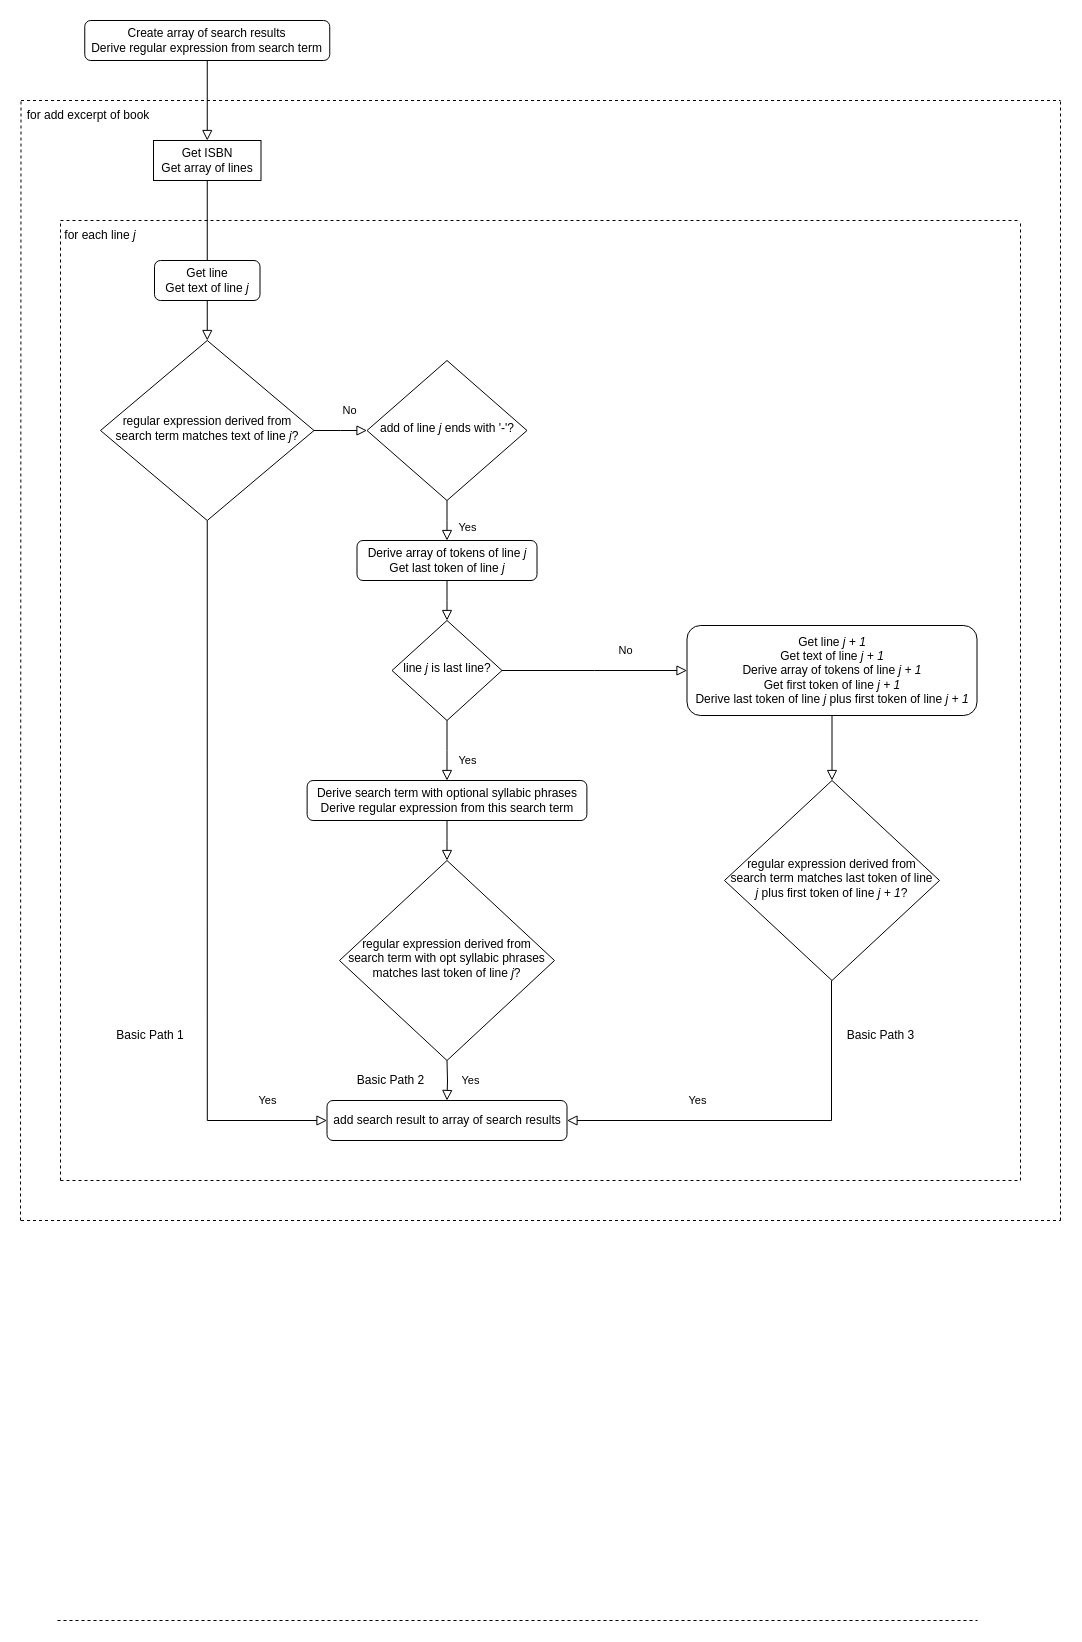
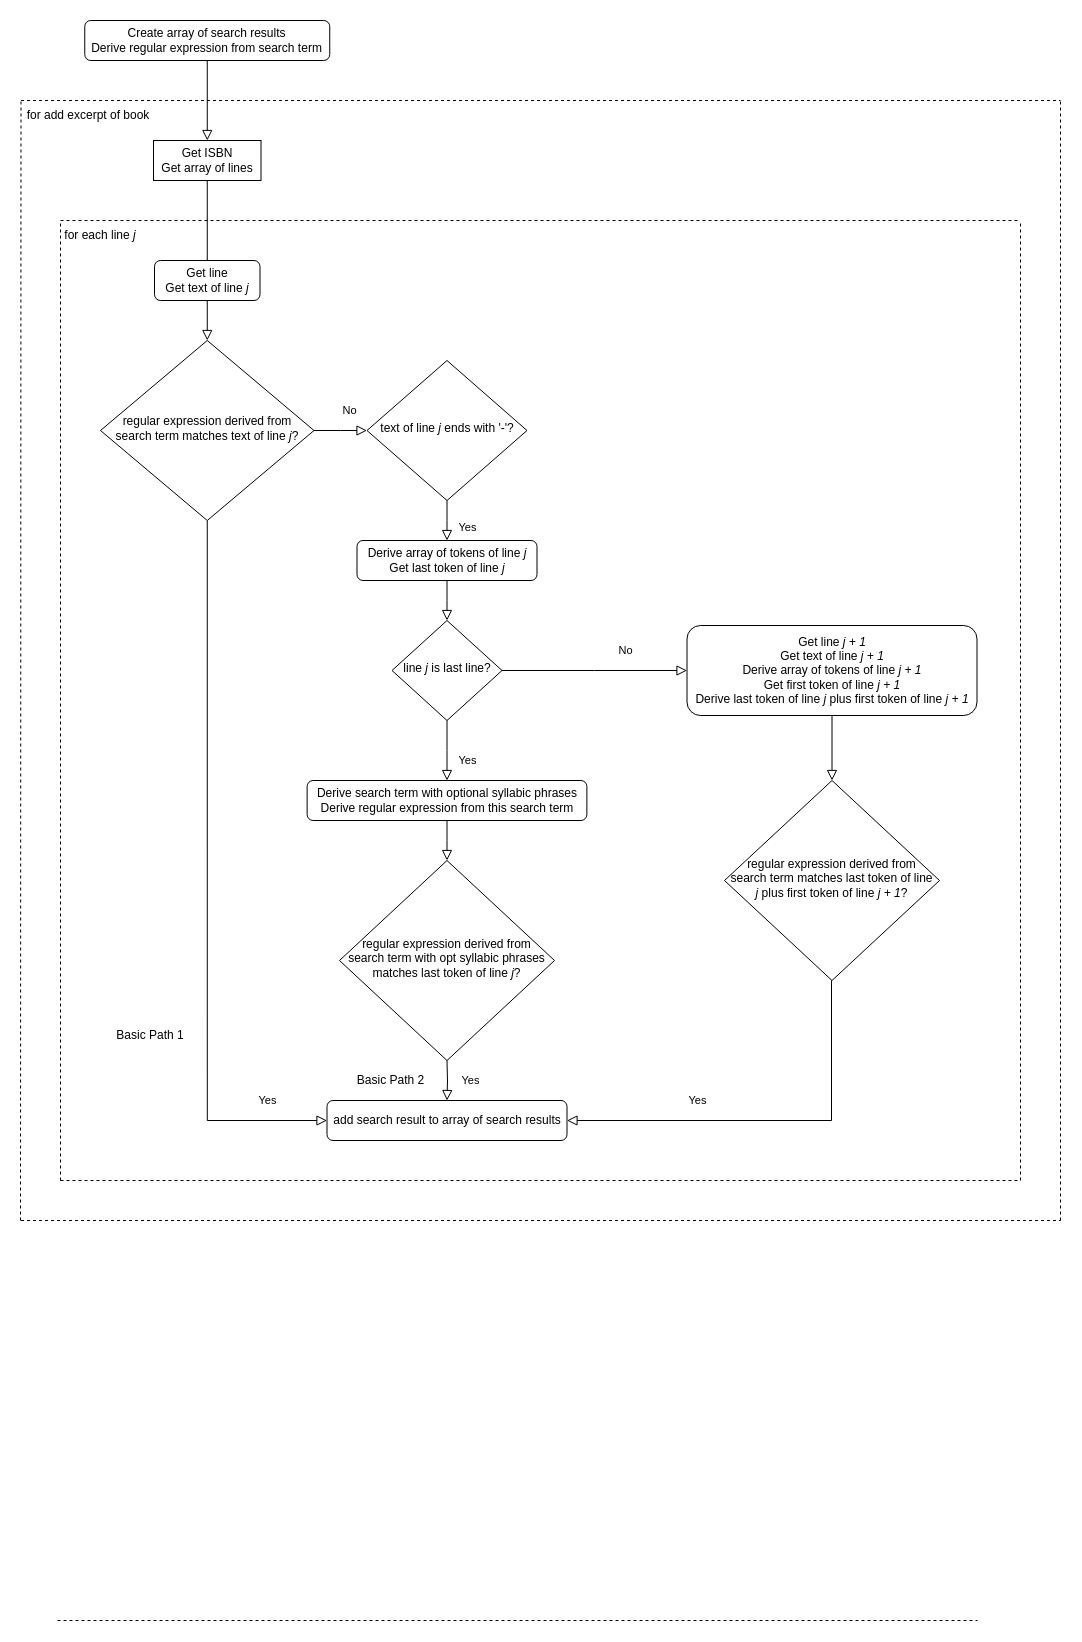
(448, 429) -> (448, 429)
(881, 1036) -> none
